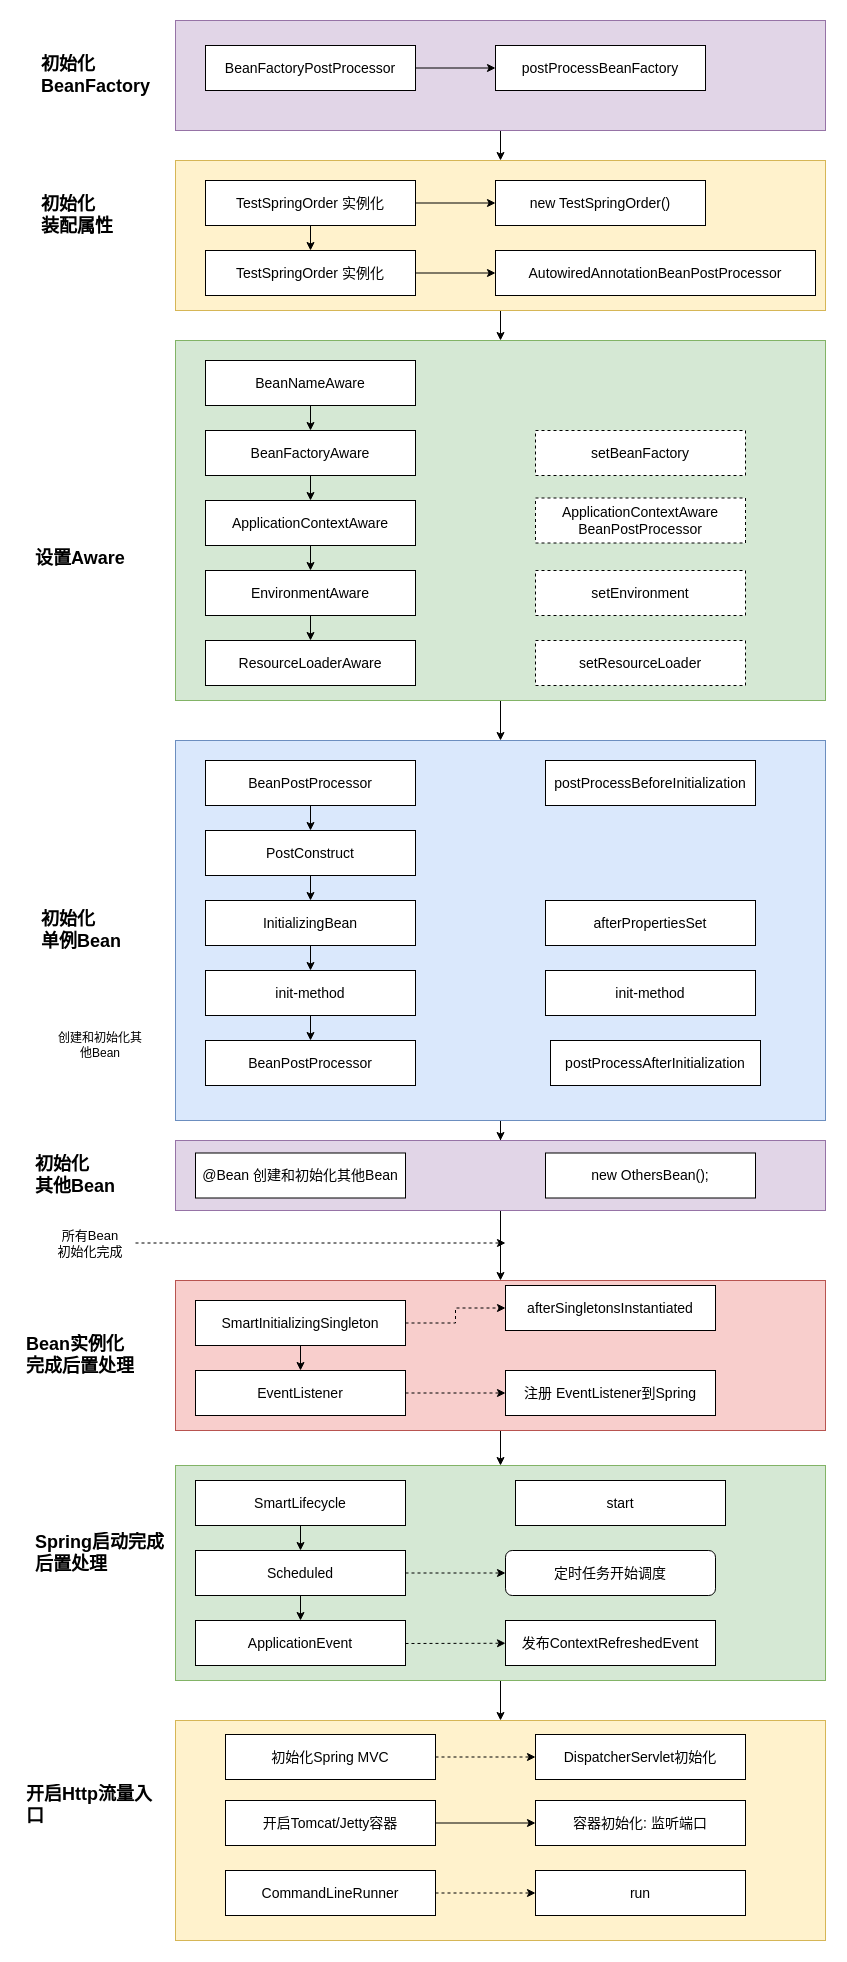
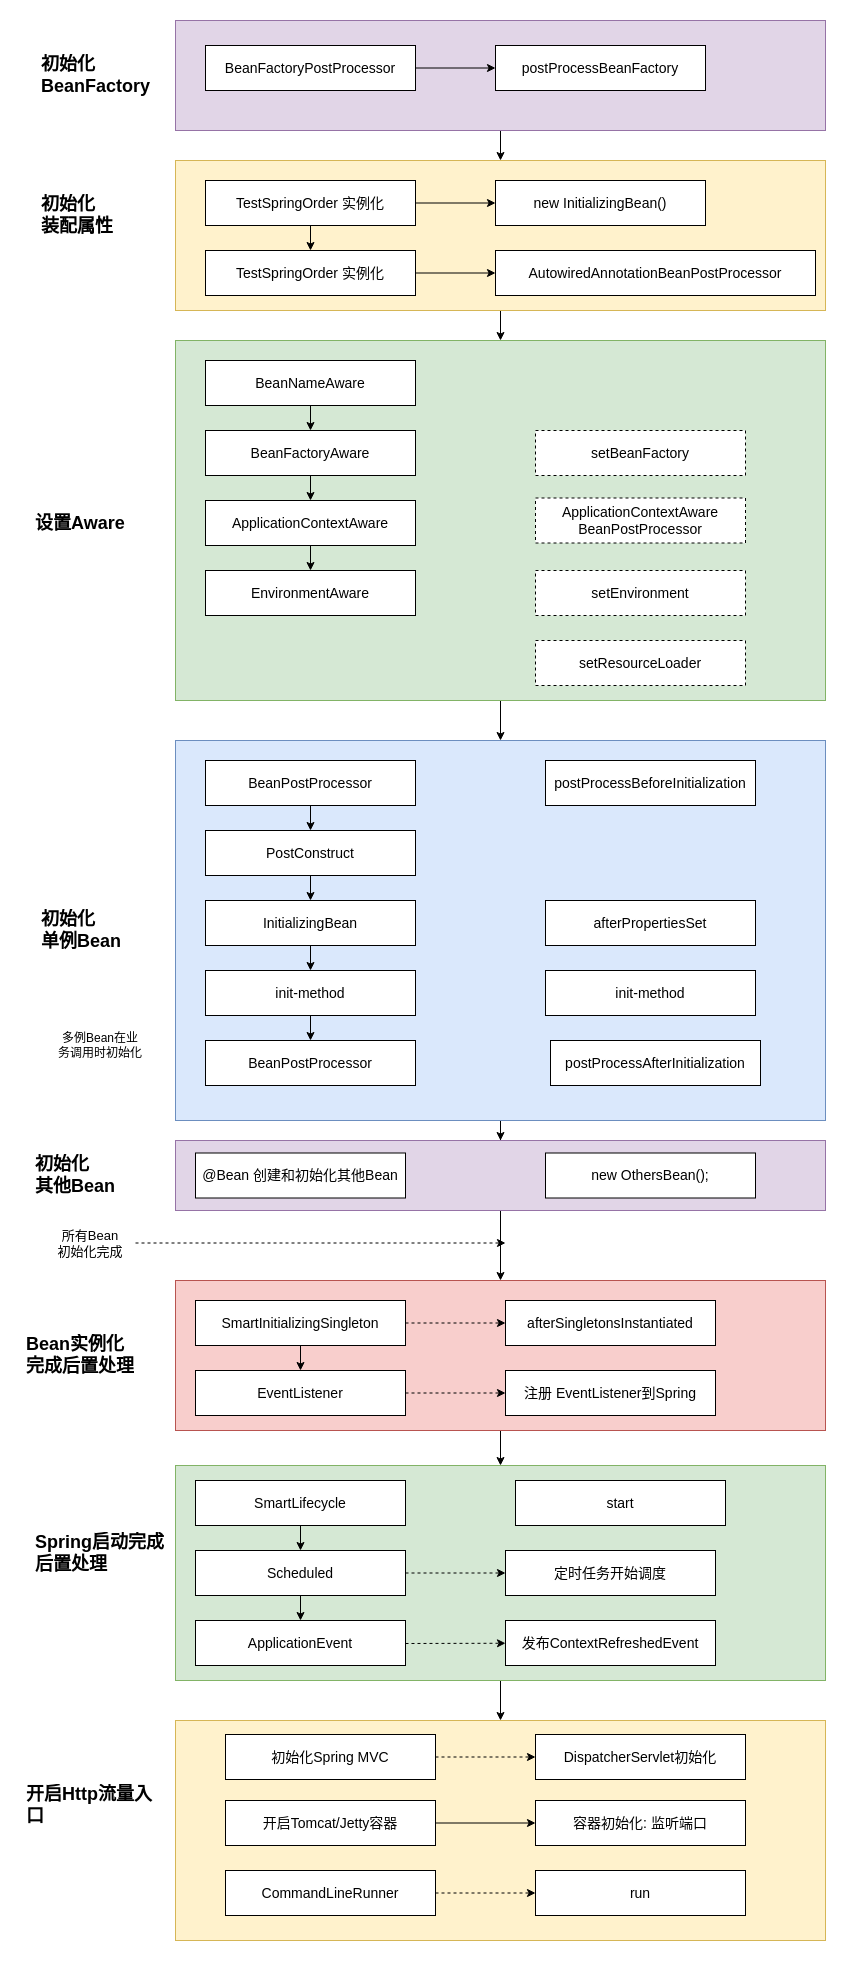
(601, 204) -> (601, 204)
(100, 558) -> (100, 523)
(311, 632) -> none
(311, 663) -> none
(101, 1046) -> (101, 1046)
(611, 1308) -> (611, 1323)
(611, 1573) -> (611, 1573)
